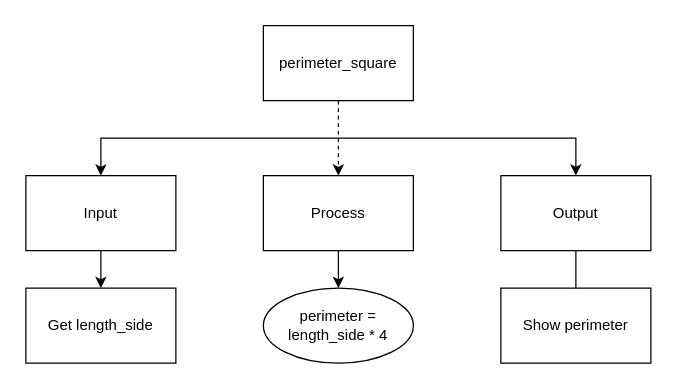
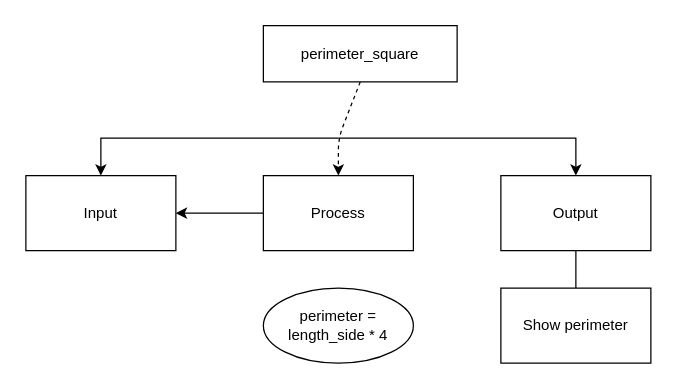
(338, 63) -> (360, 54)
(101, 265) -> none
(338, 265) -> (224, 213)
(101, 326) -> none
